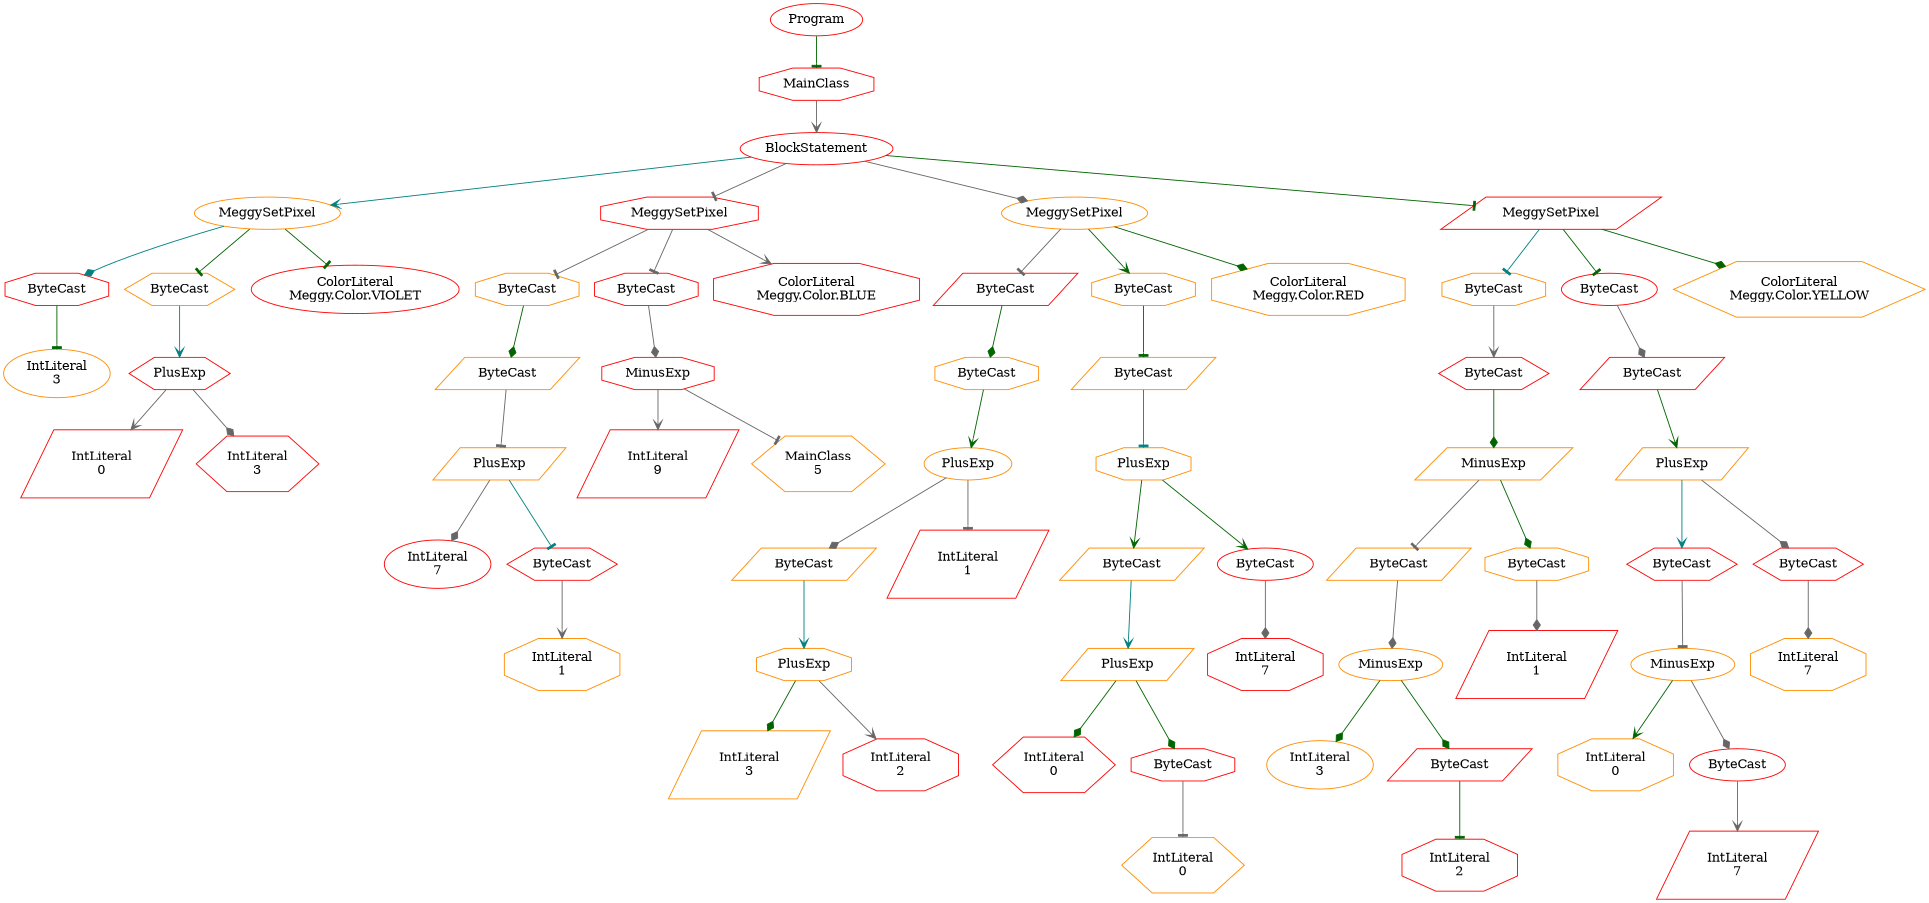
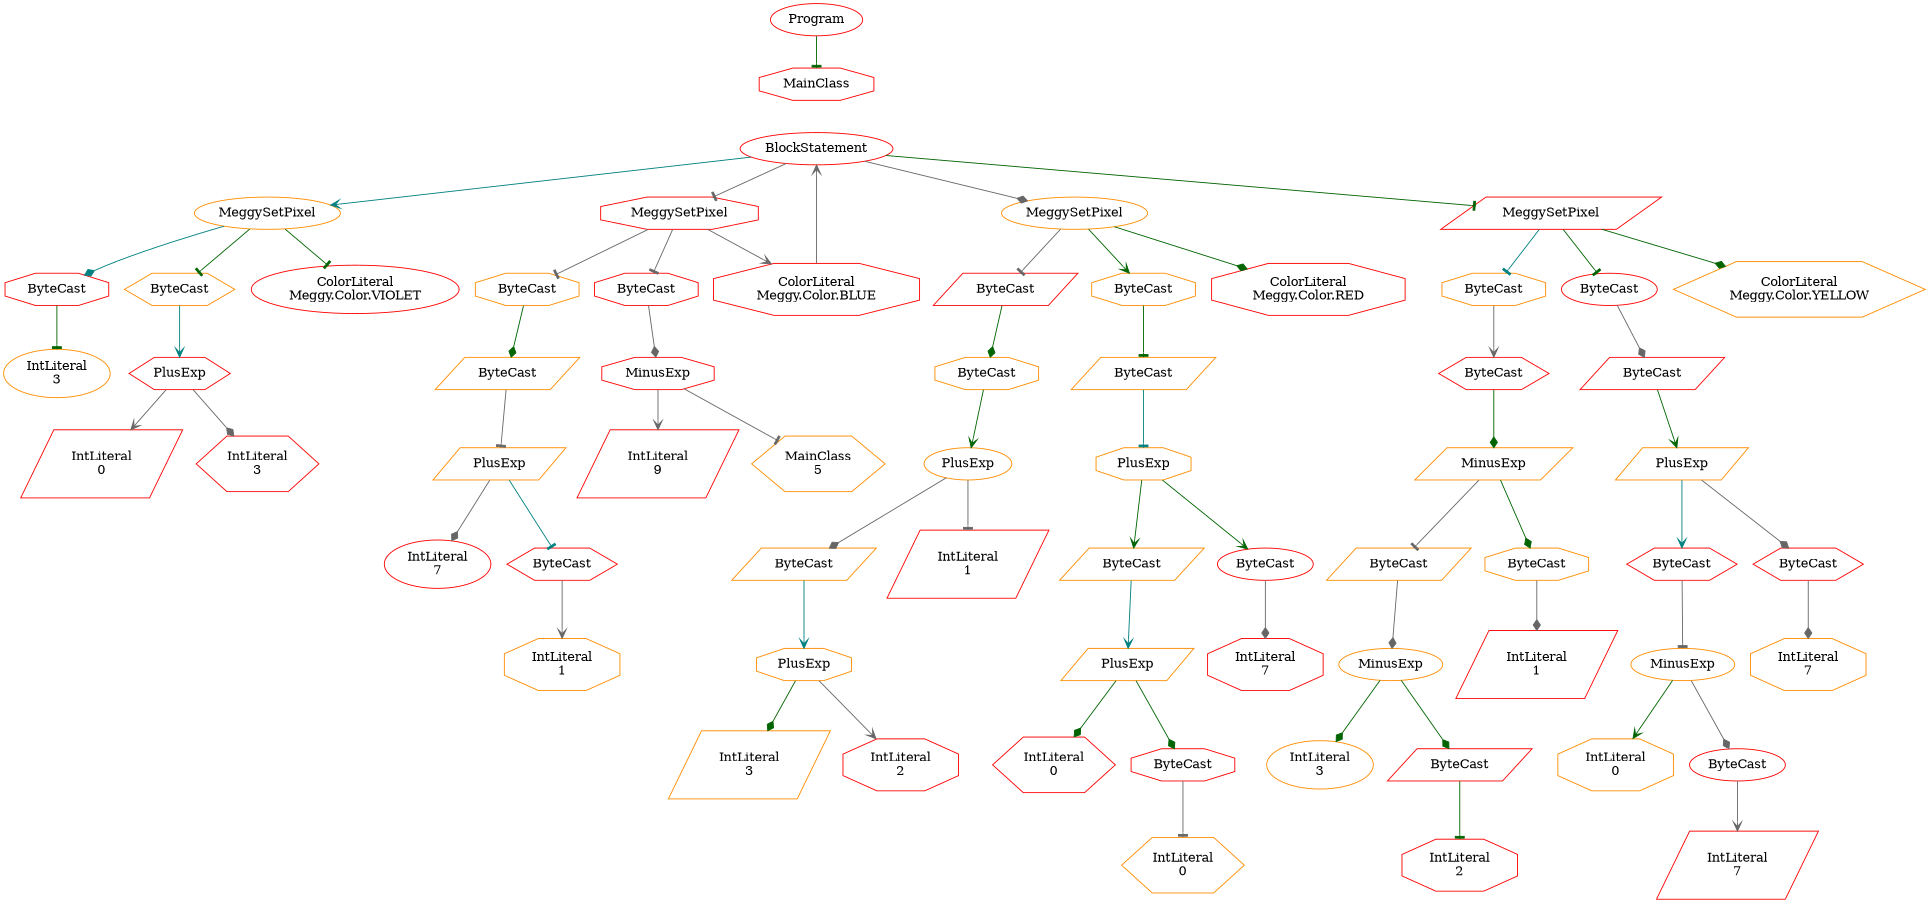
(817, 112) -> (817, 219)
(1308, 289) -> (1308, 289)
